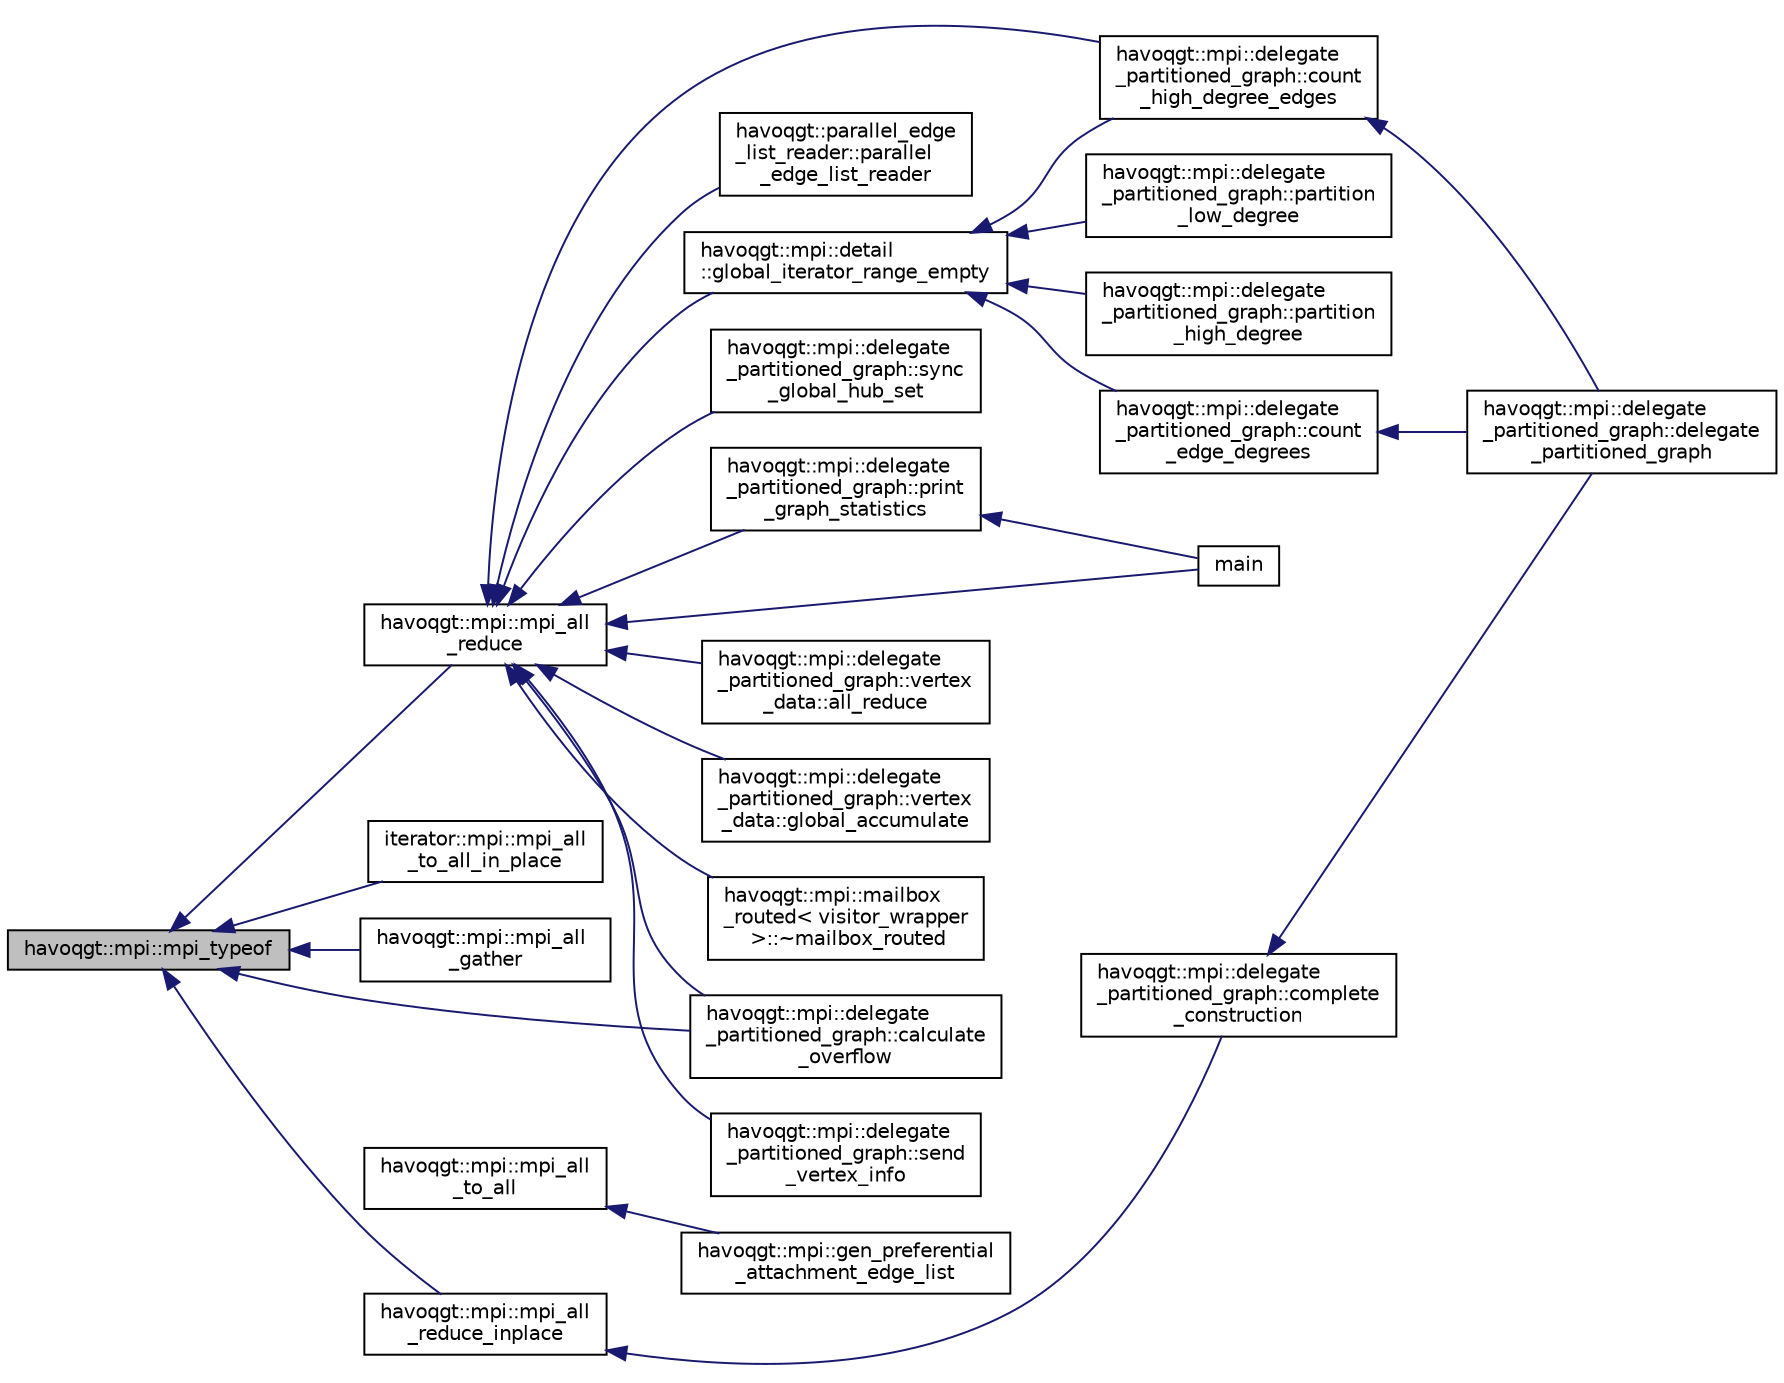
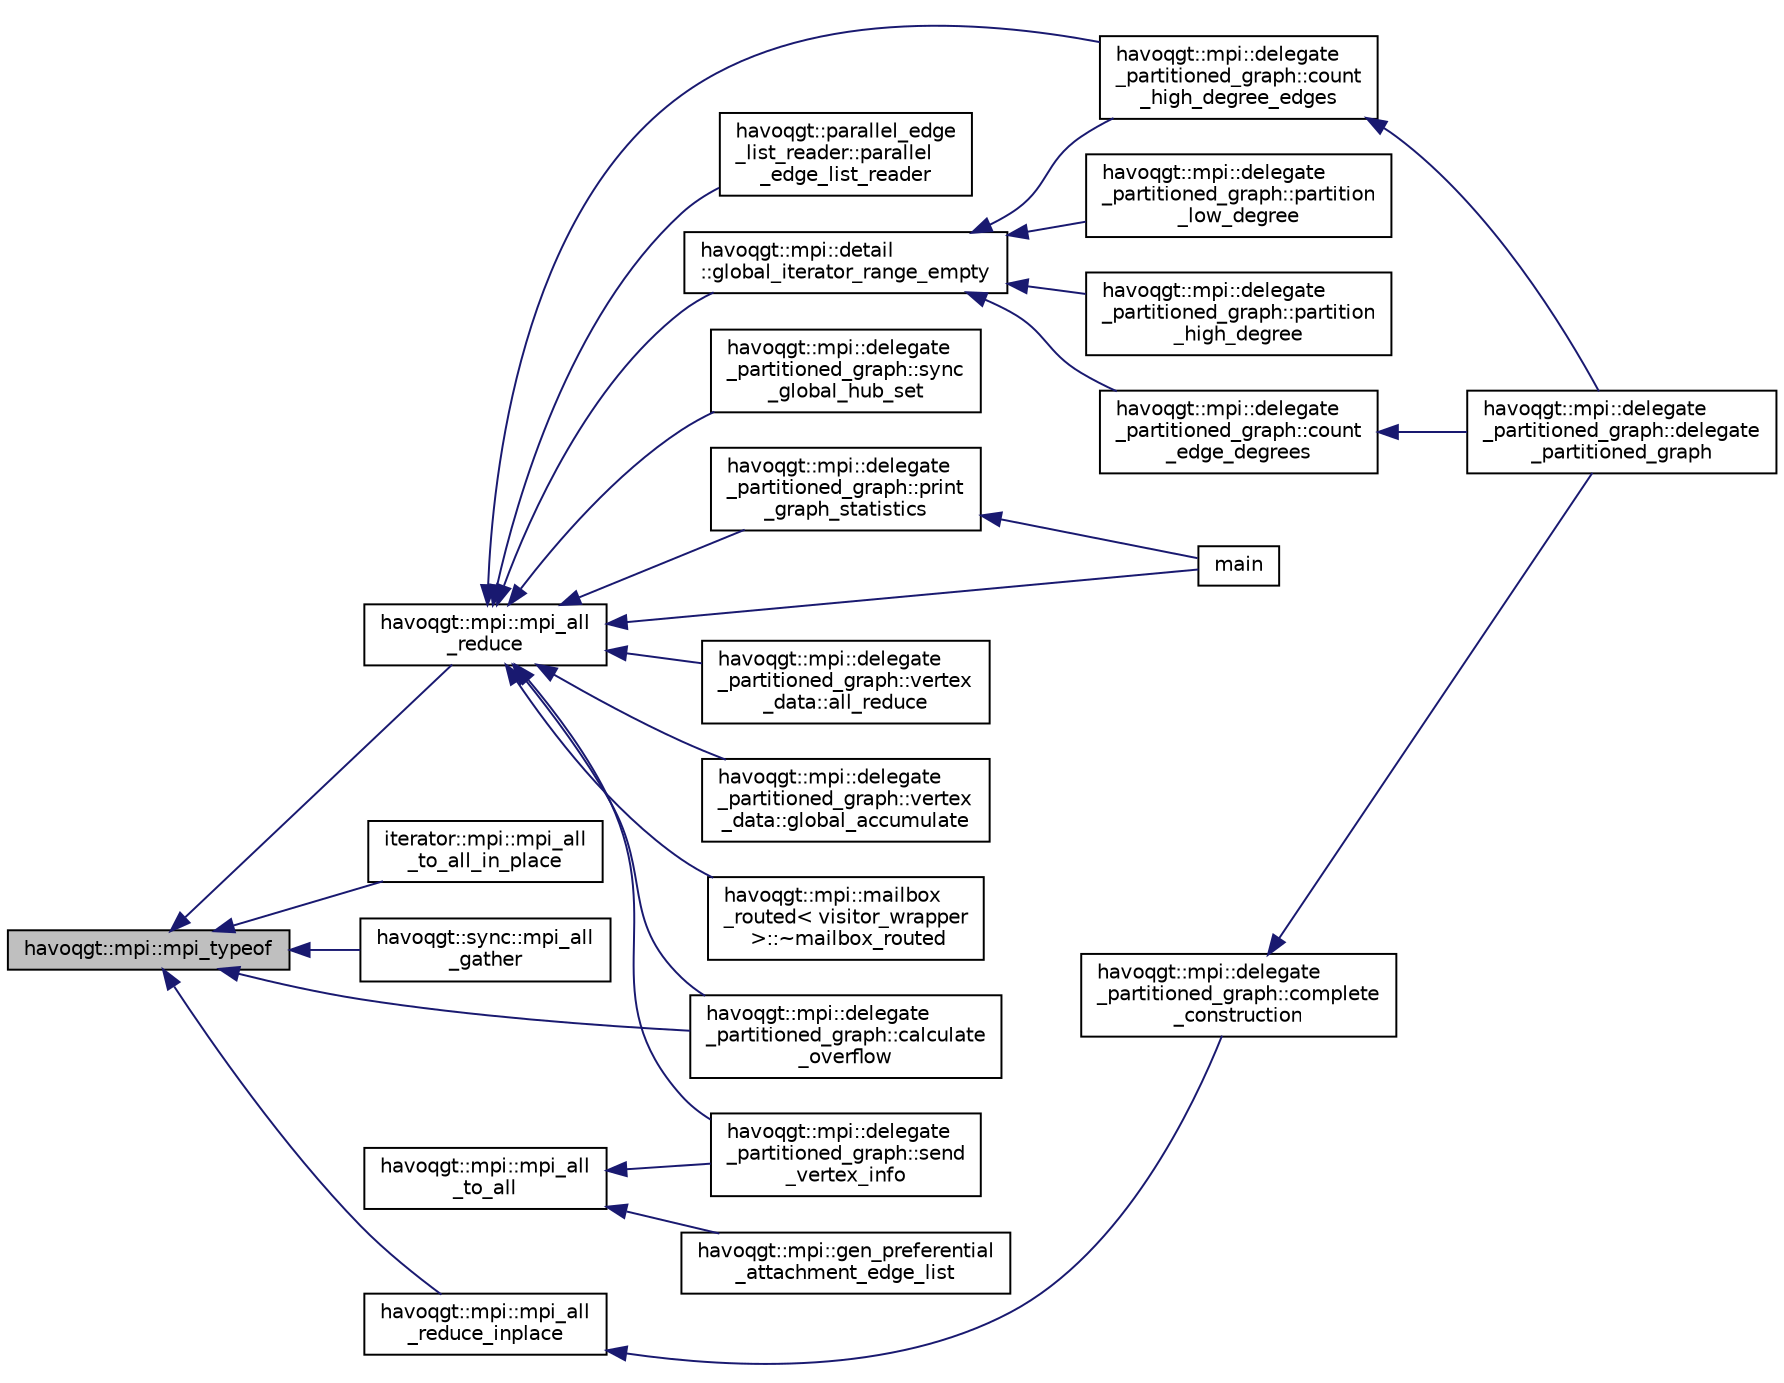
(485, 950) -> (485, 950)
none -> (669, 1166)
